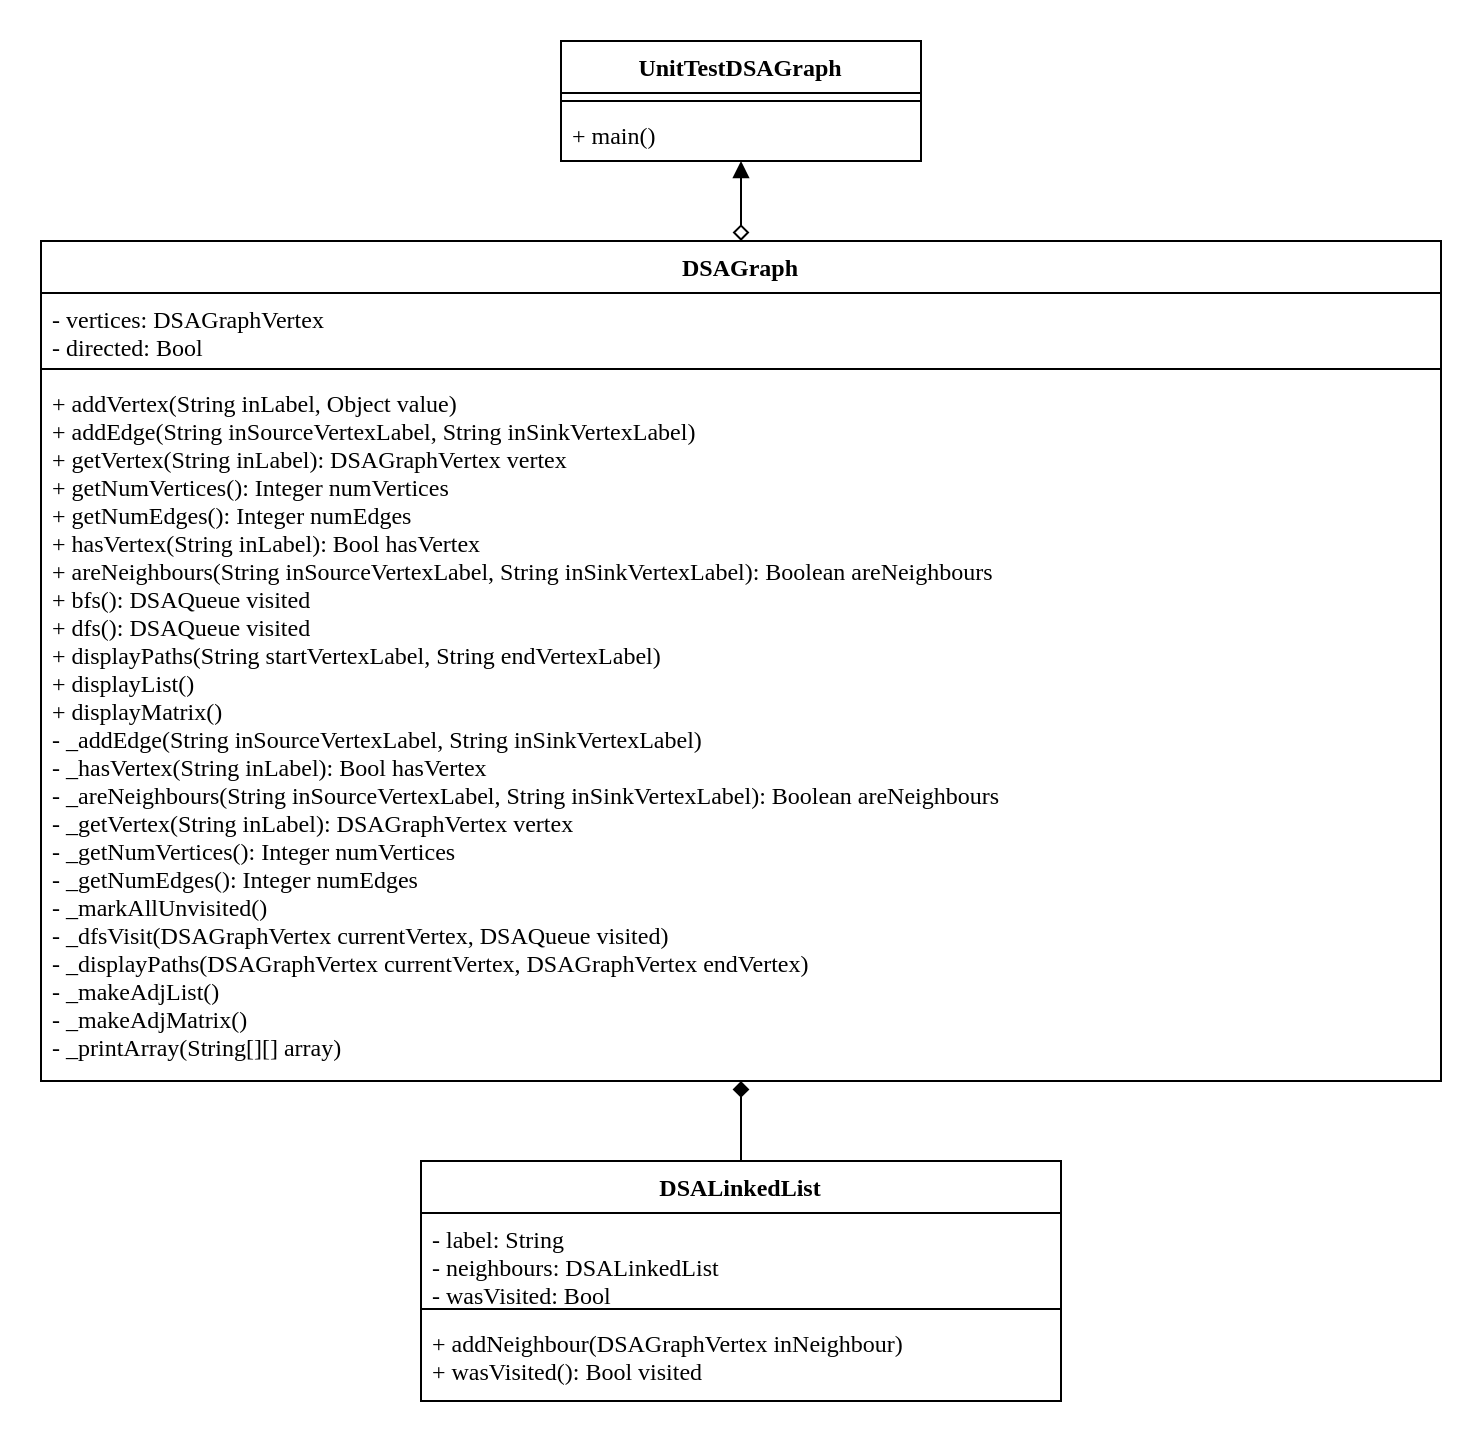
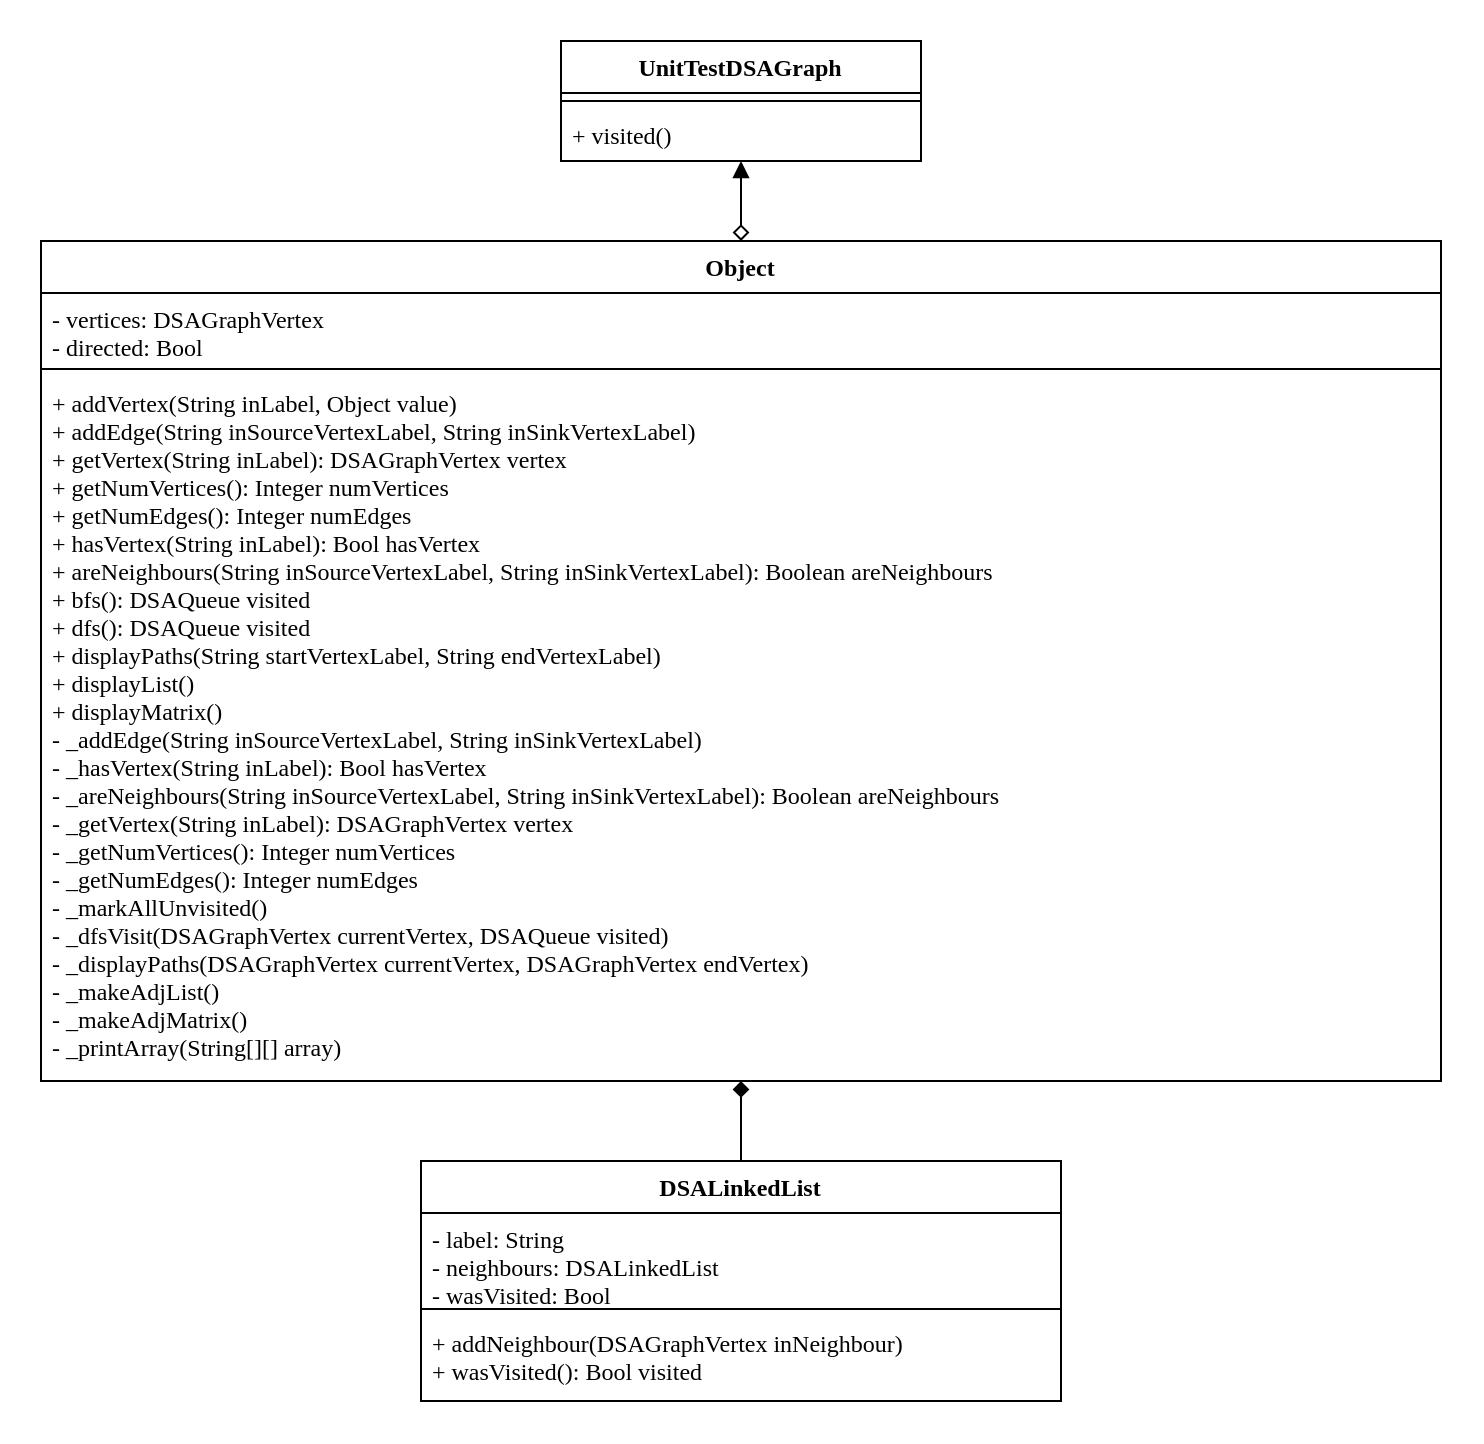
(620, 136) -> (637, 136)
(740, 268) -> (740, 268)
